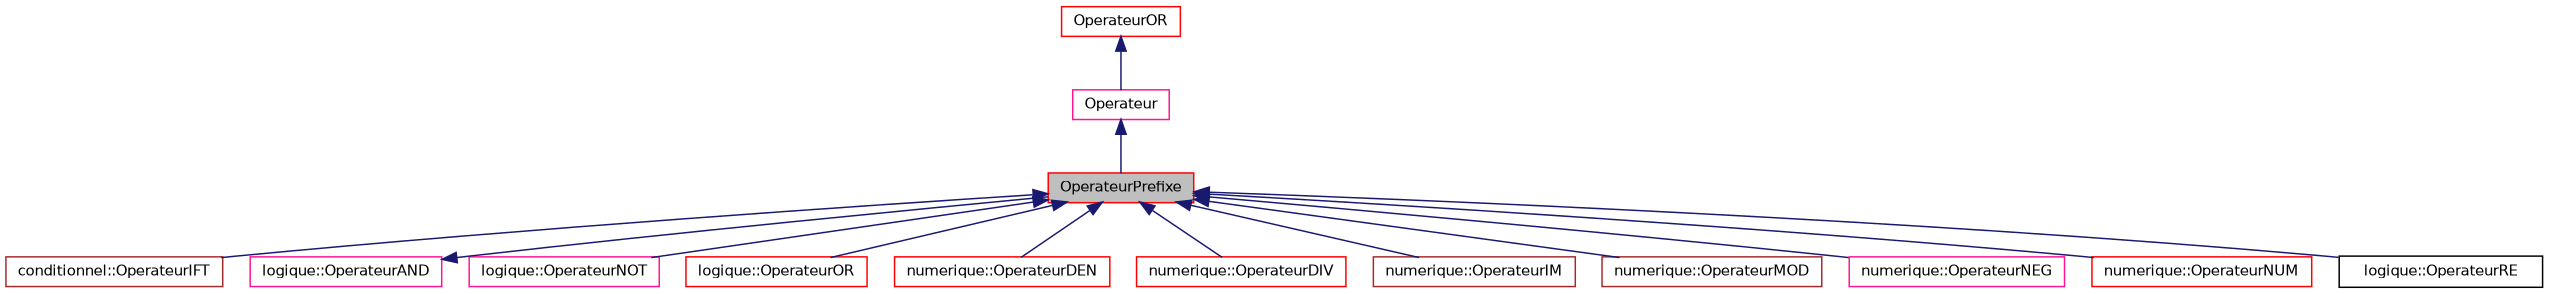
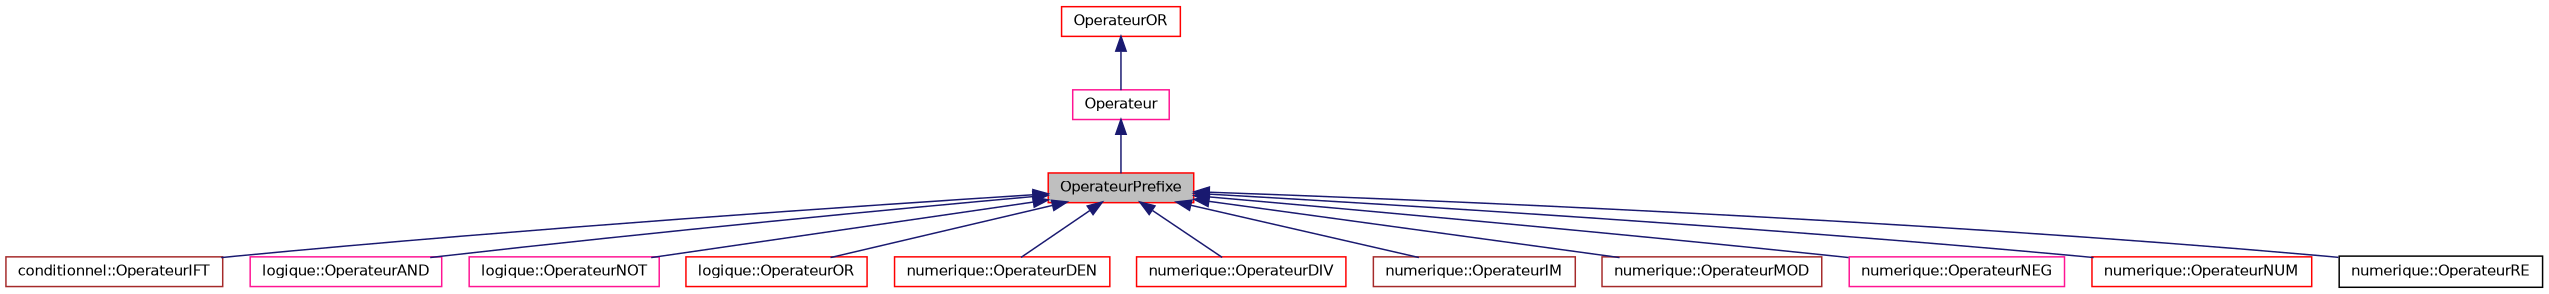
(752, 226) -> (731, 225)
(2441, 272) -> (2441, 272)
